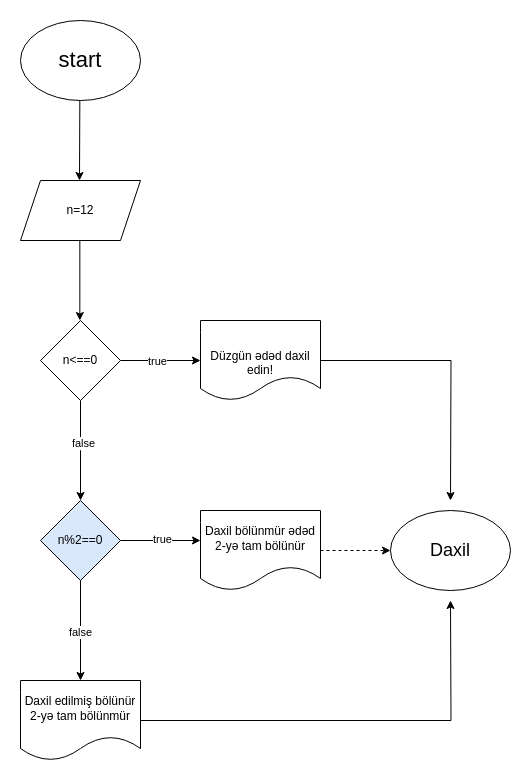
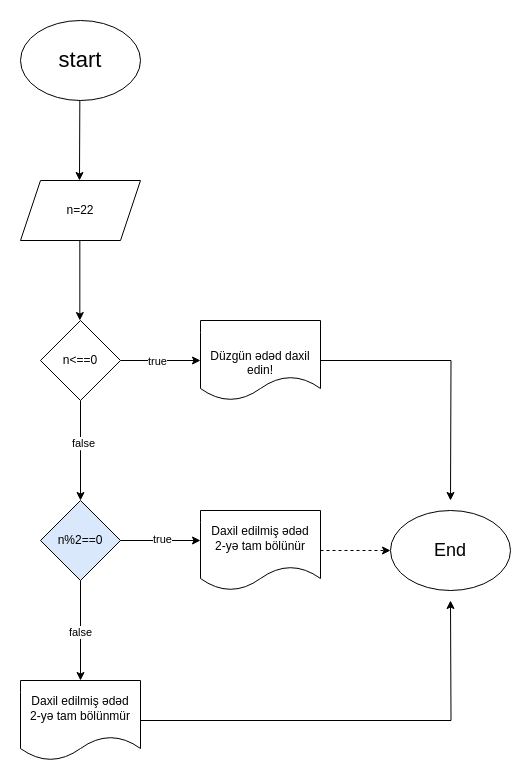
(81, 211) -> (81, 211)
(261, 539) -> (261, 539)
(451, 551) -> (451, 551)
(81, 709) -> (81, 709)
